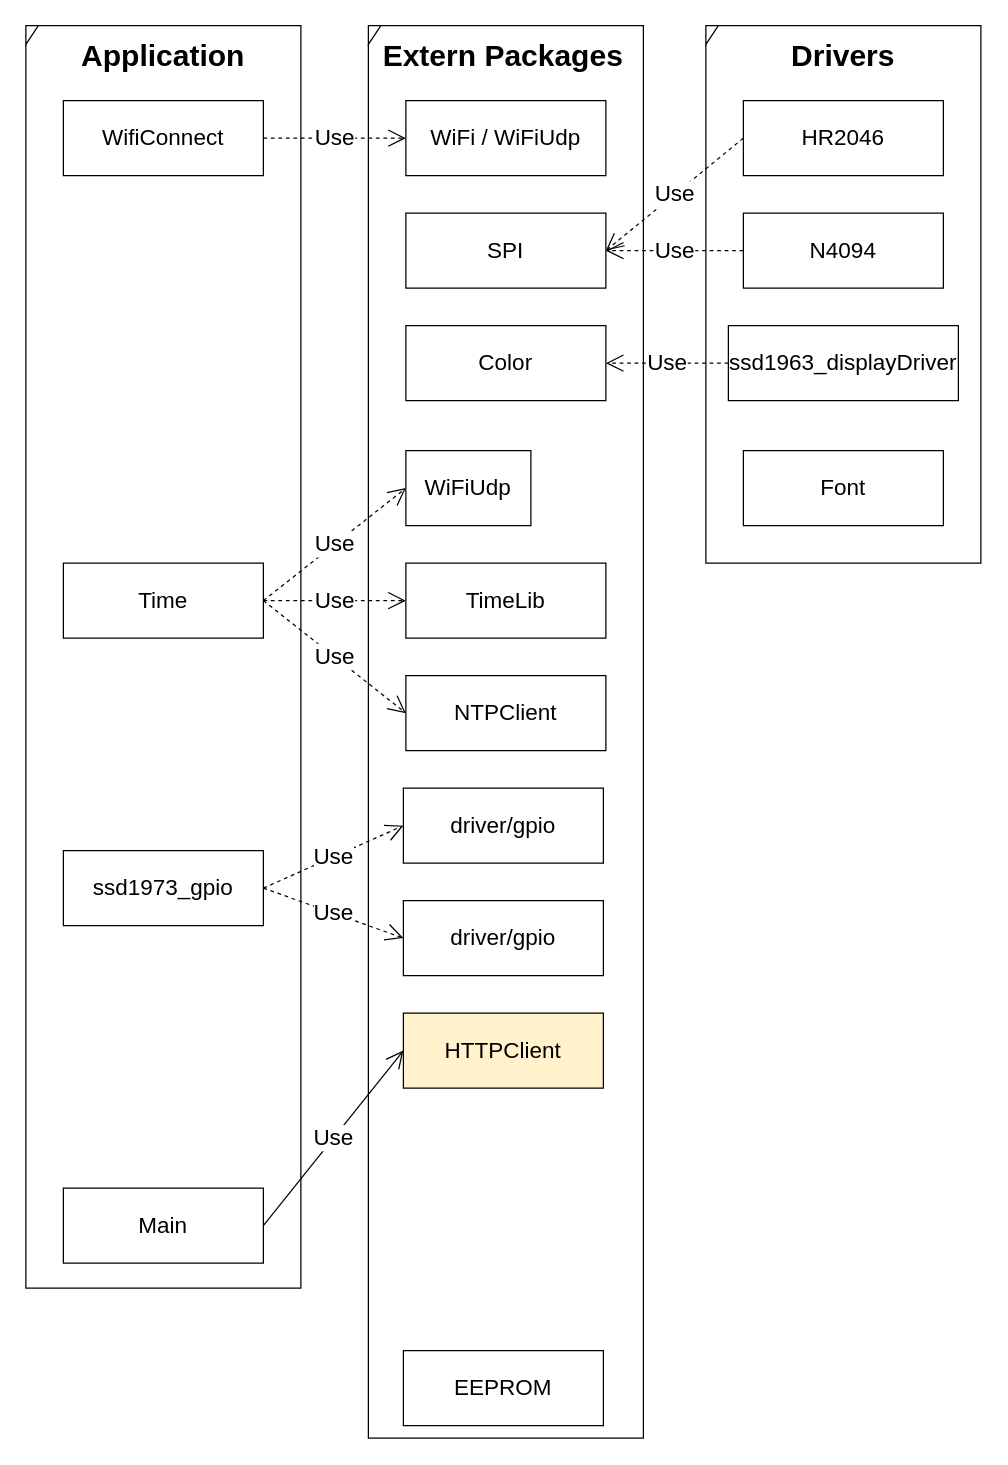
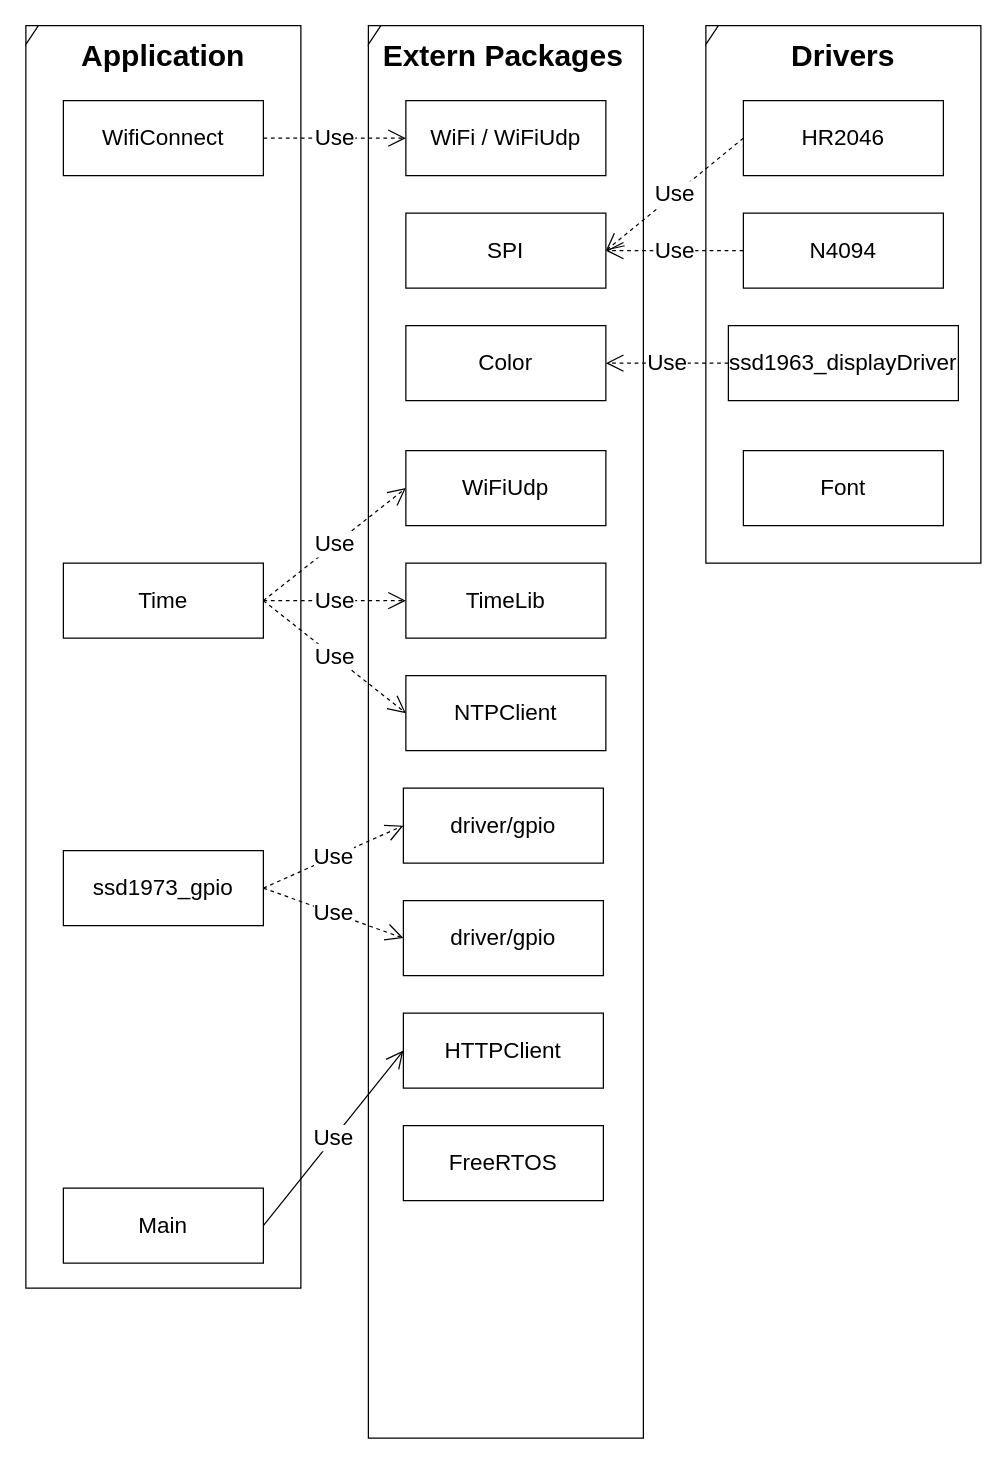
(468, 488) -> (506, 488)
(503, 1051) -> (503, 1051)
none -> (503, 1163)
(503, 1388) -> none
